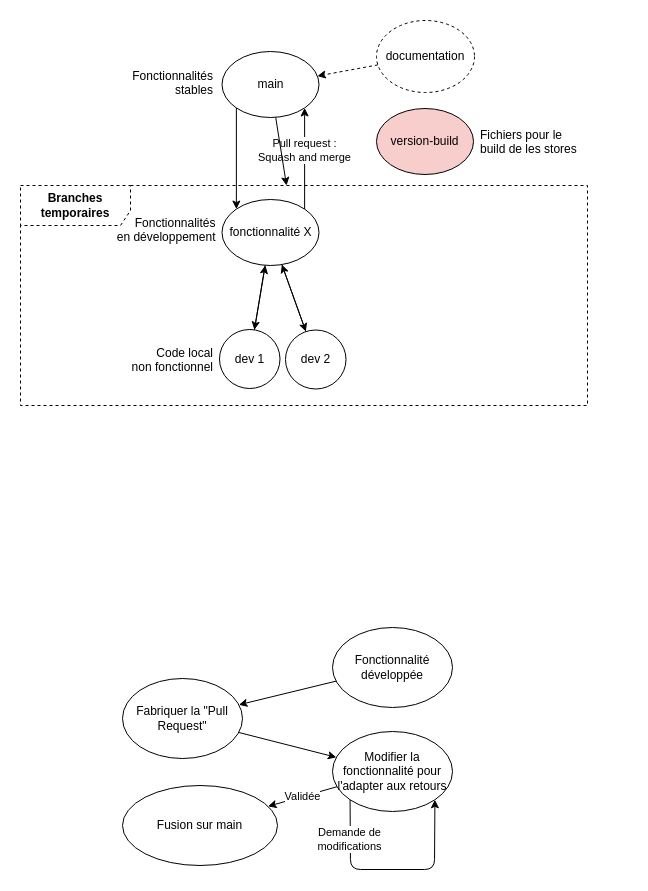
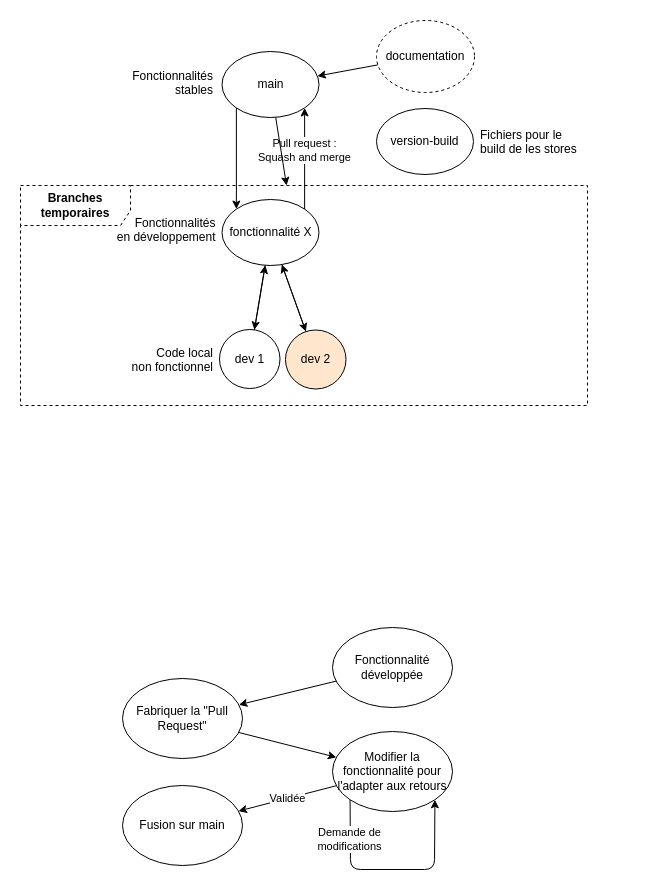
(350, 70) -> (350, 70)
(425, 142) -> (425, 142)
(316, 360) -> (316, 360)
(200, 826) -> (183, 826)
